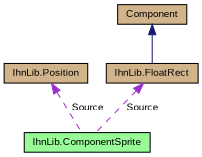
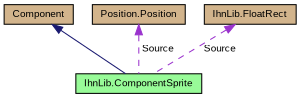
(152, 49) -> (93, 52)
(46, 73) -> (139, 14)
